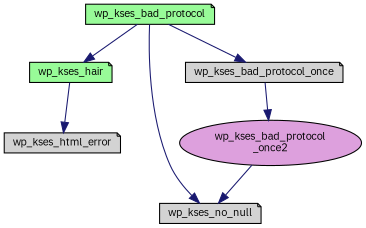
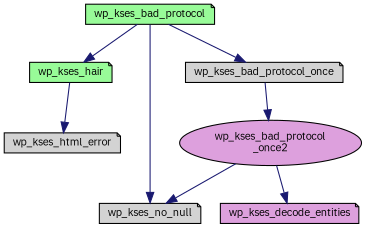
none -> (290, 213)
